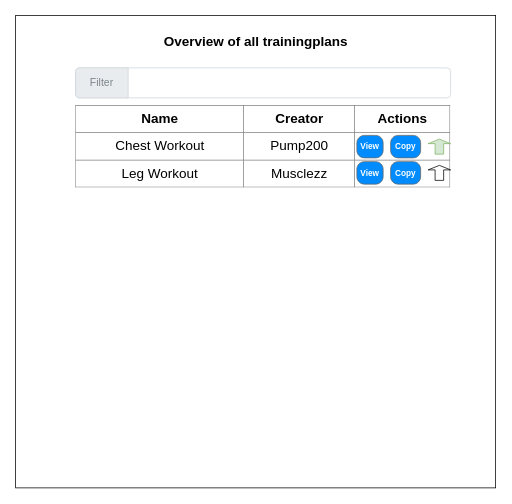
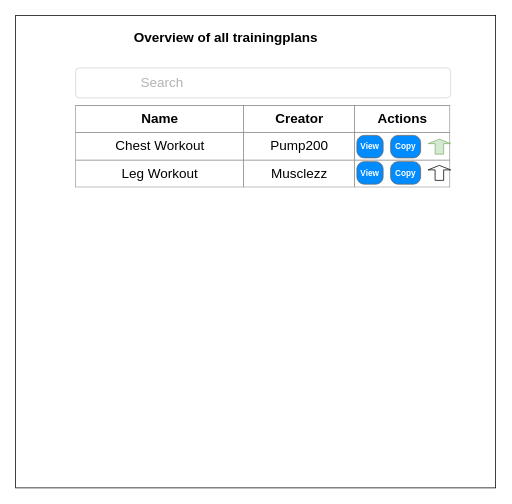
(255, 42) -> (225, 38)
(102, 83) -> none
none -> (162, 83)
